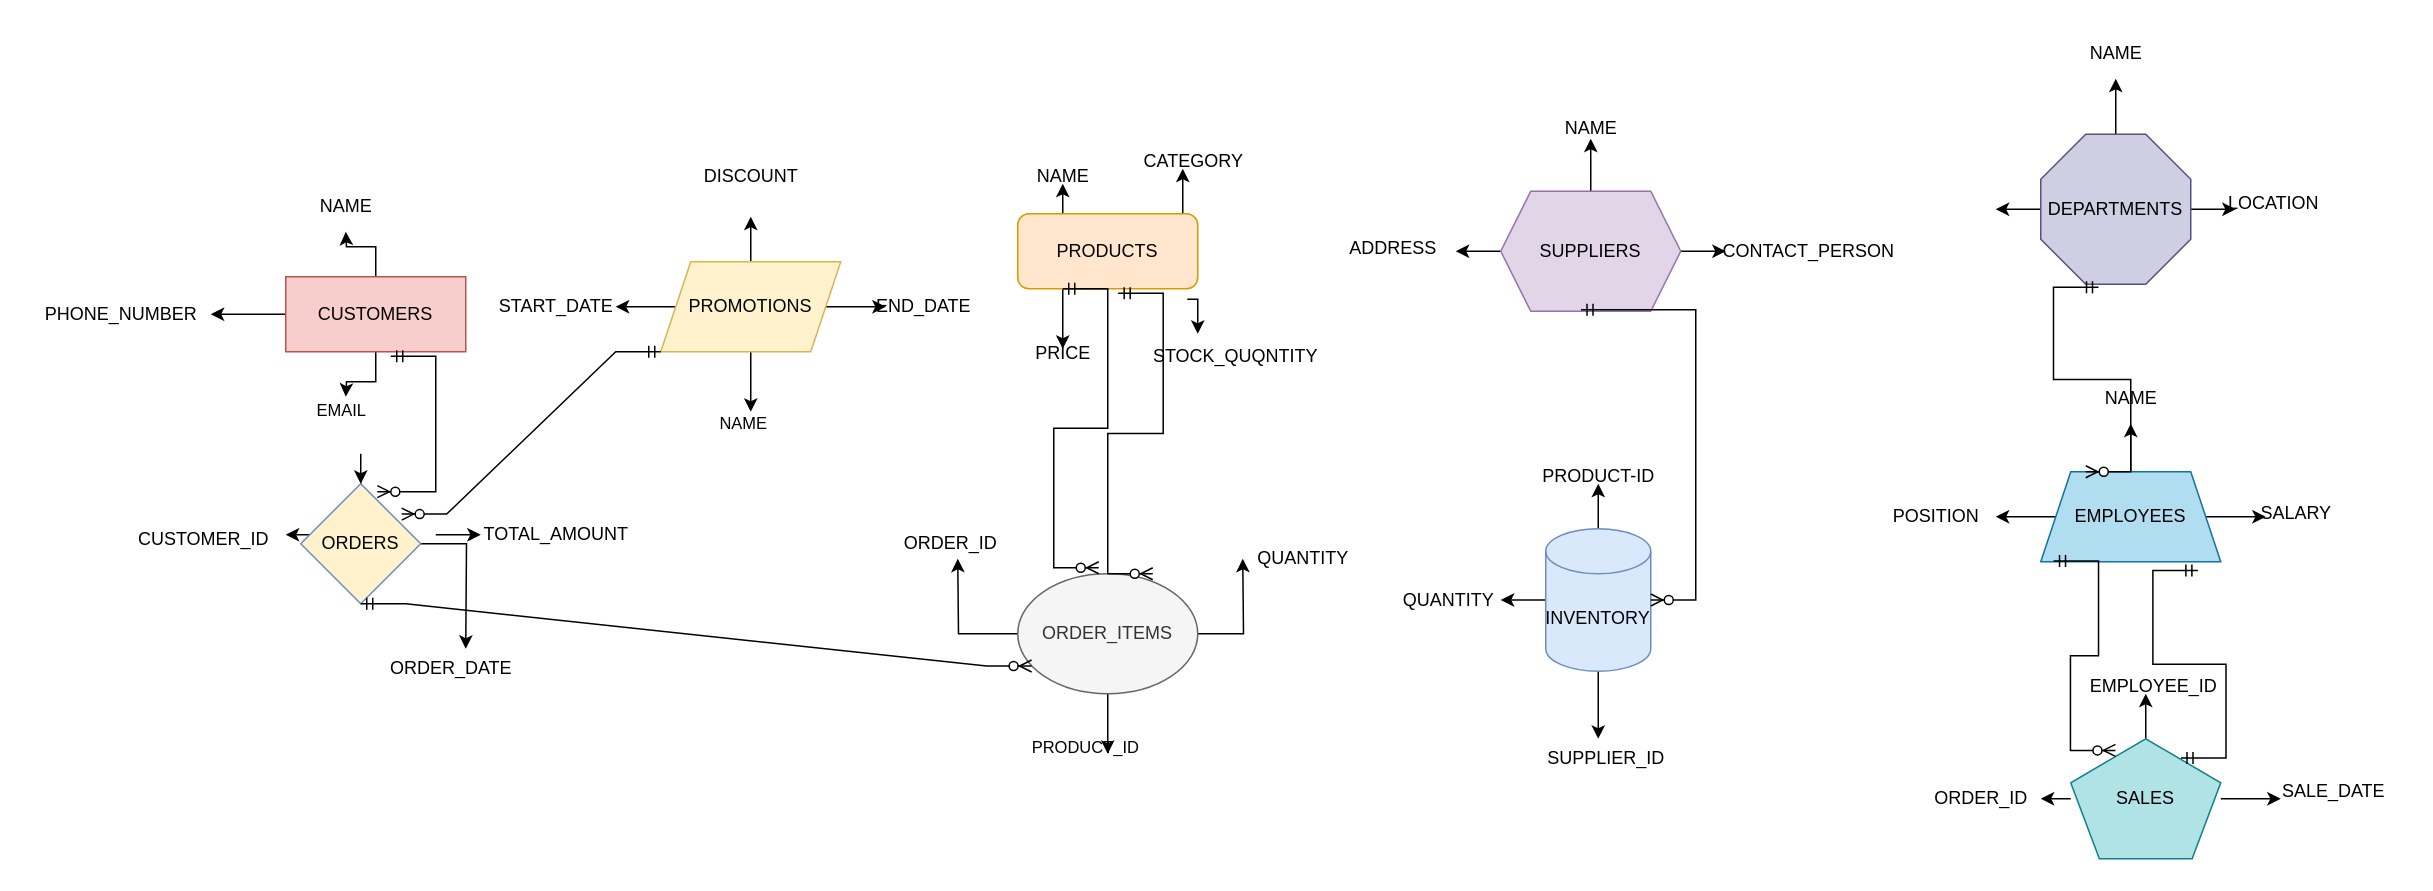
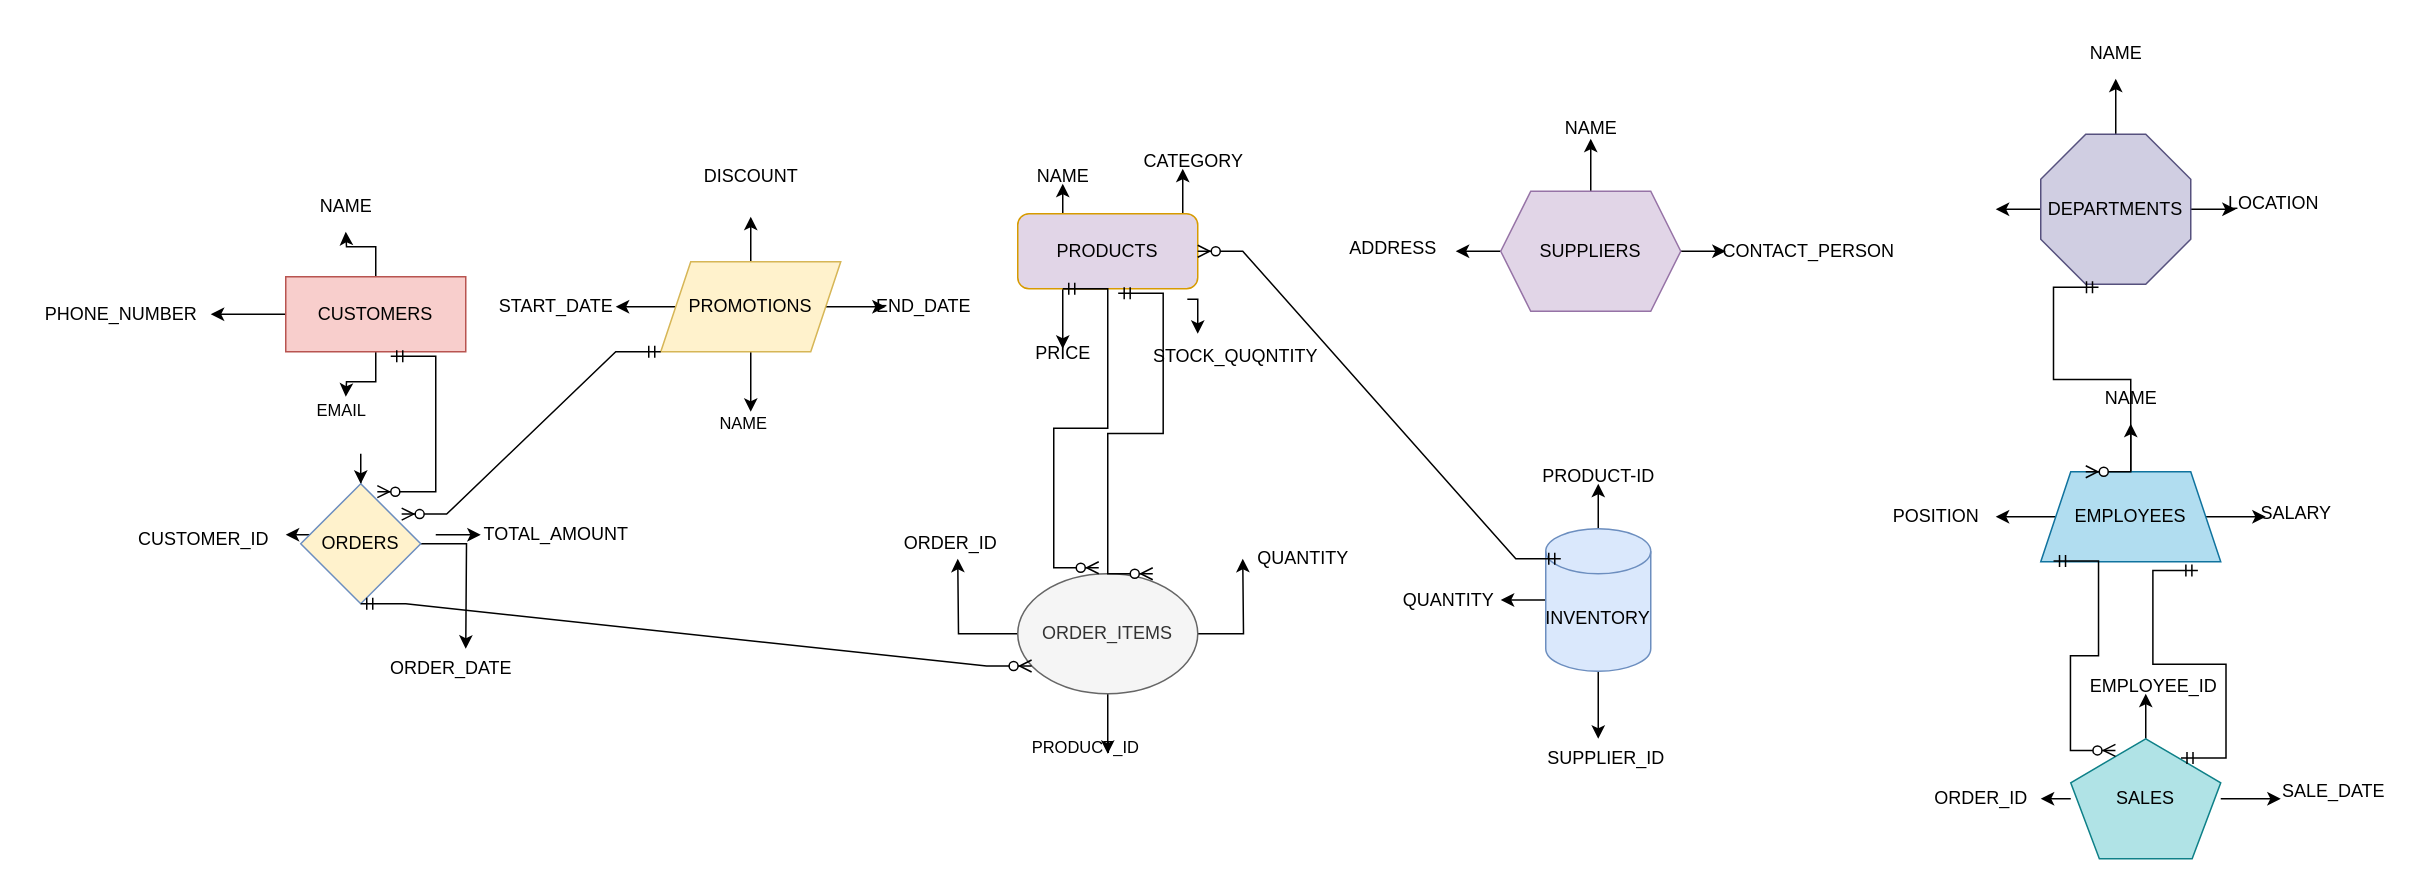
(1108, 251) -> (1108, 251)
none -> (1380, 405)
(1696, 420) -> none
